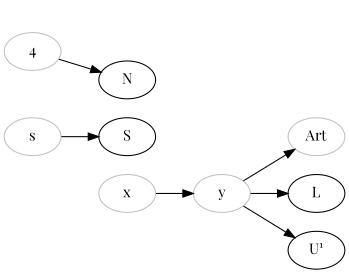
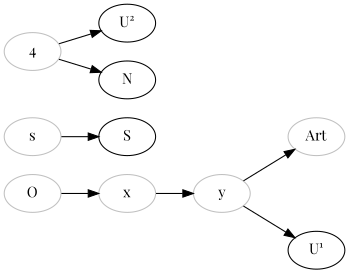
none -> (127, 23)
none -> (33, 193)
(316, 193) -> none
